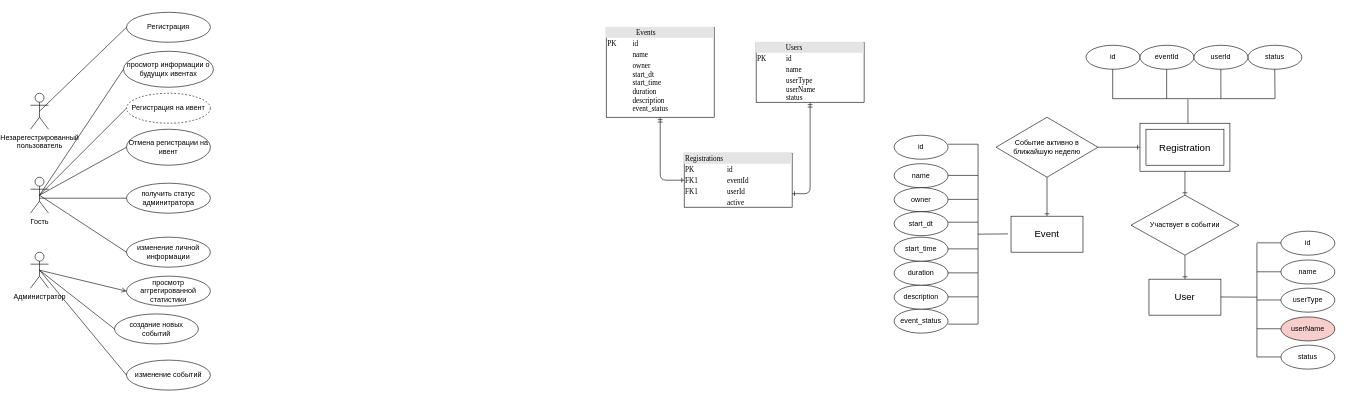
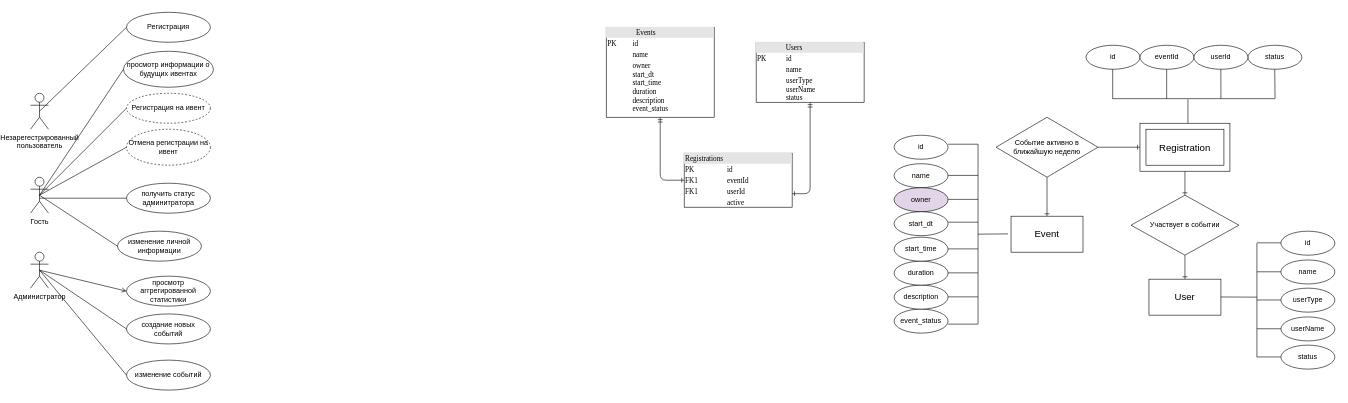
(168, 147) -> (168, 147)
(921, 200) -> (921, 200)
(168, 252) -> (159, 246)
(156, 329) -> (168, 329)
(1308, 329) -> (1308, 329)
